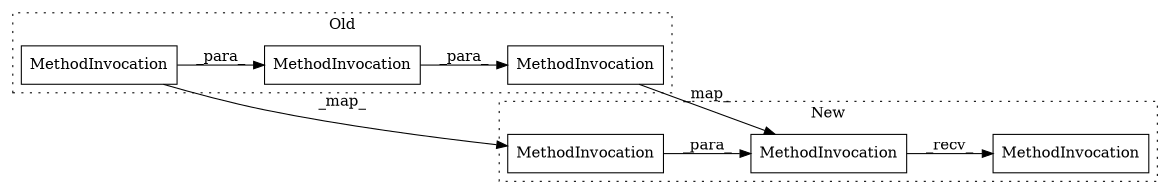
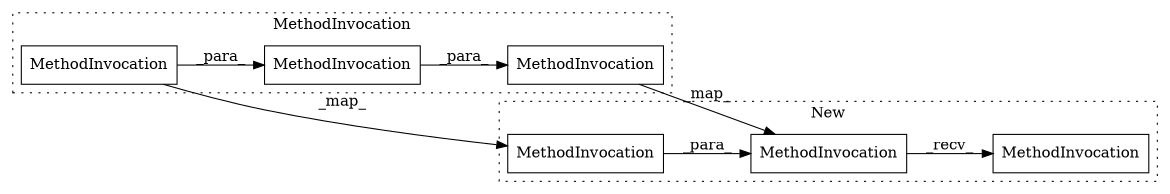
(342, 25) -> (342, 25)
